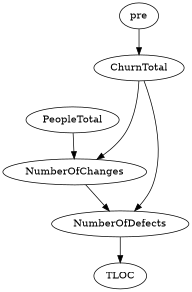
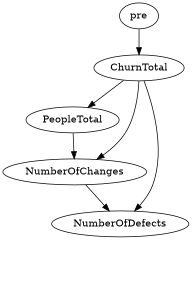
none -> (109, 92)
(120, 276) -> none
